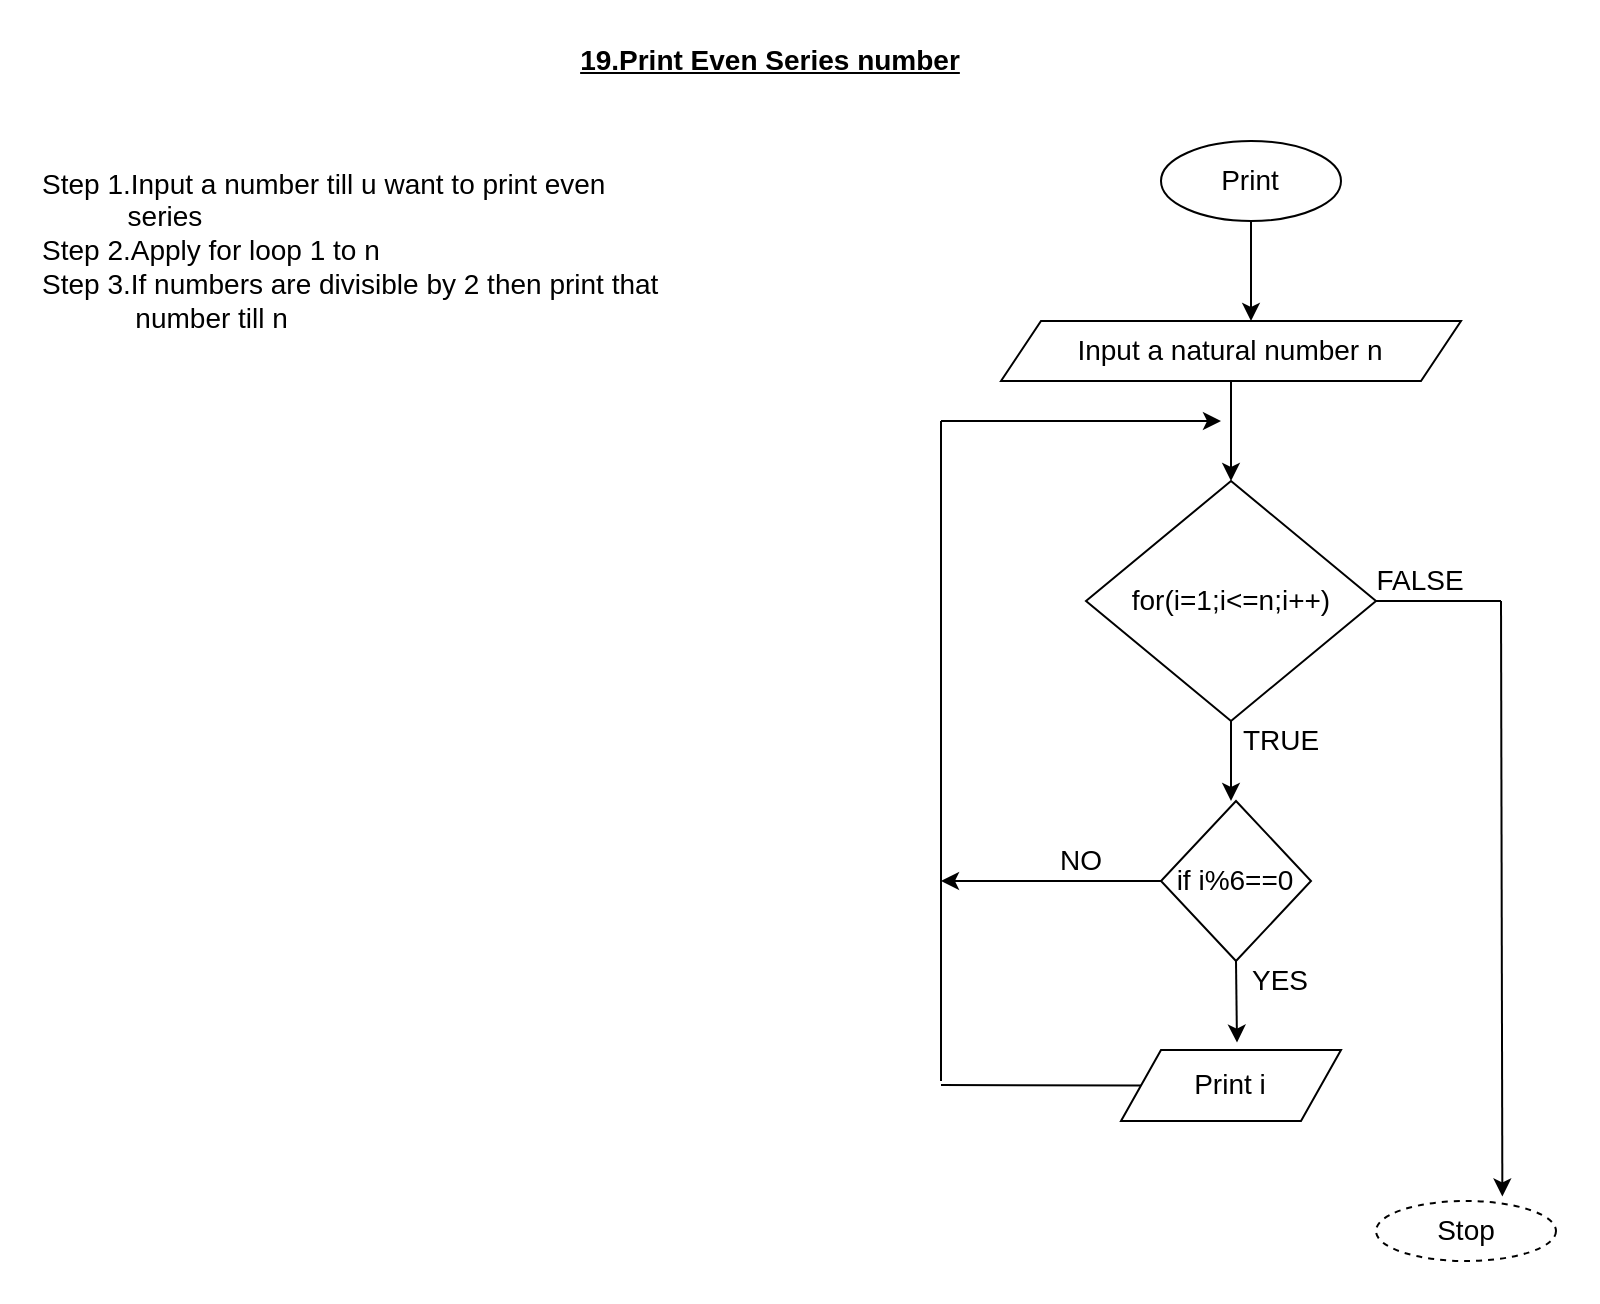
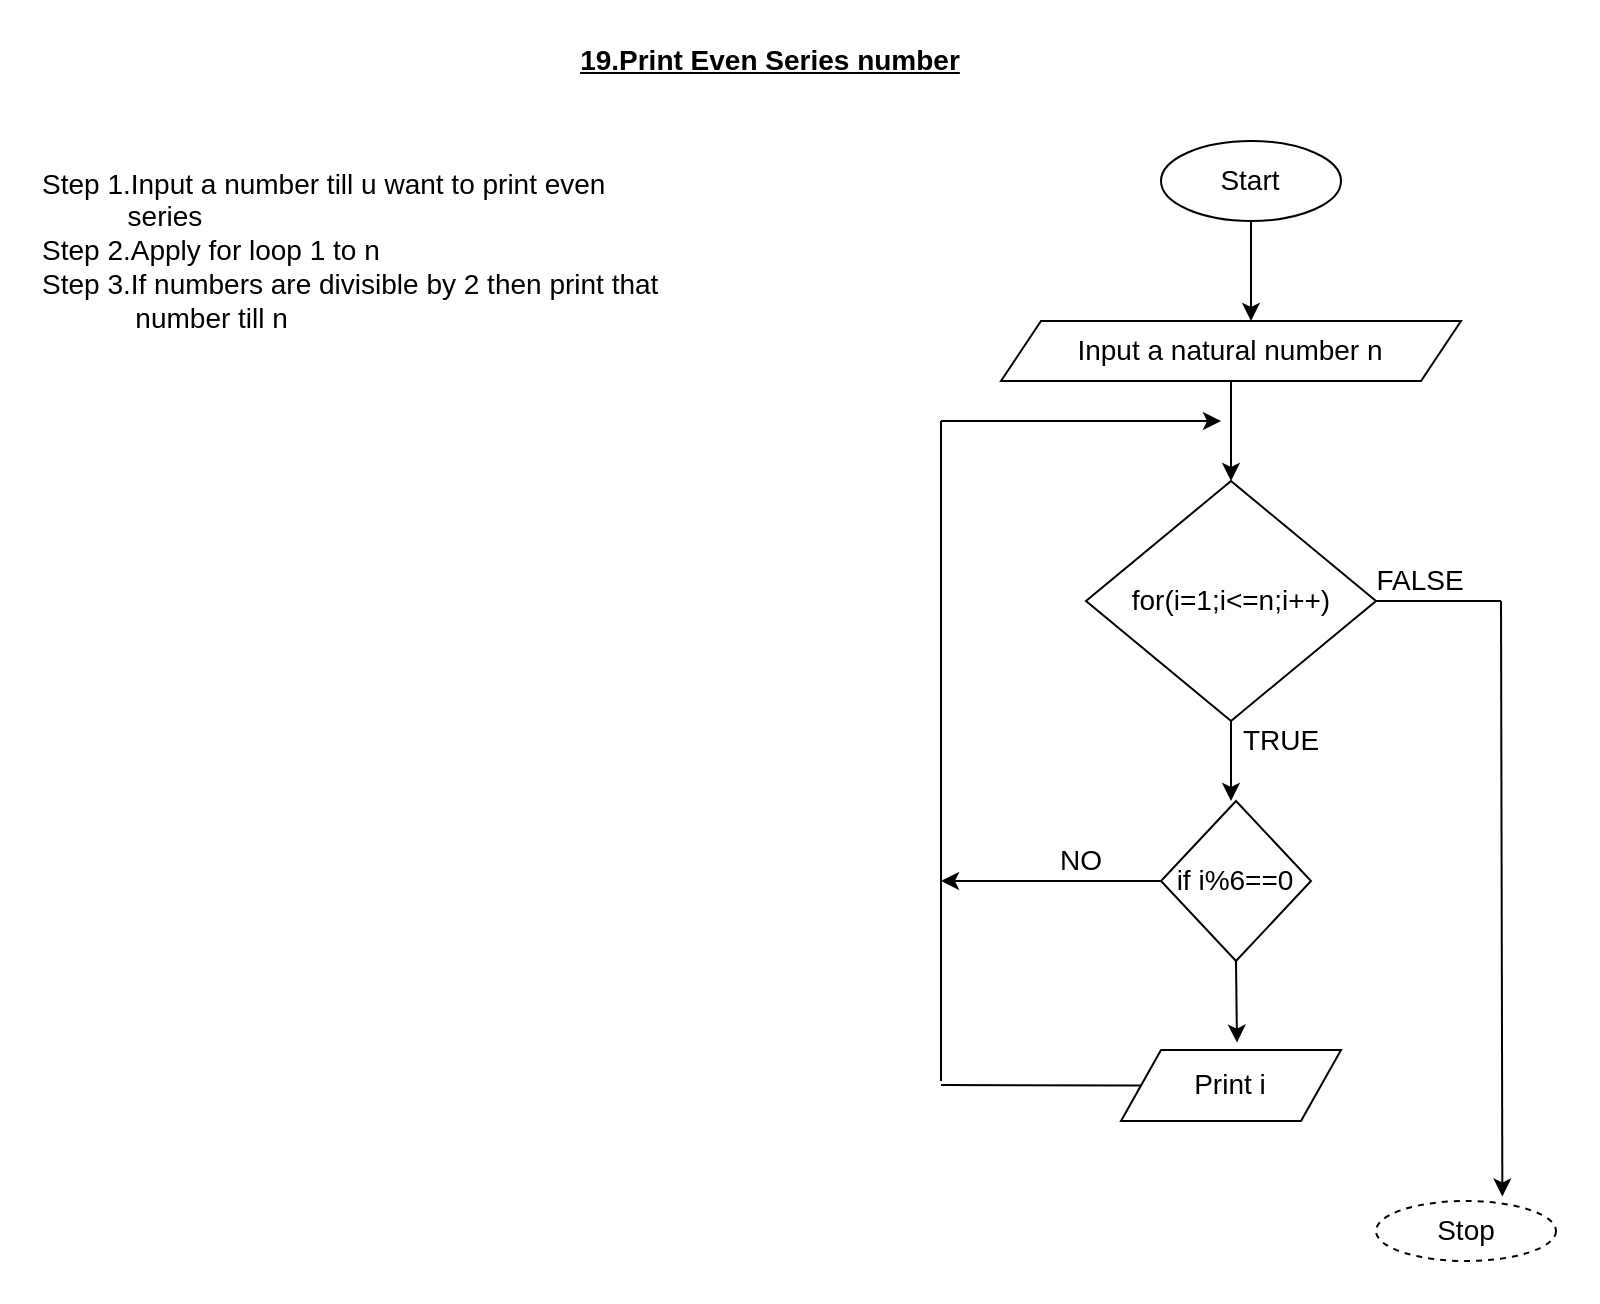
(1251, 181) -> (1251, 181)
(1281, 981) -> none
